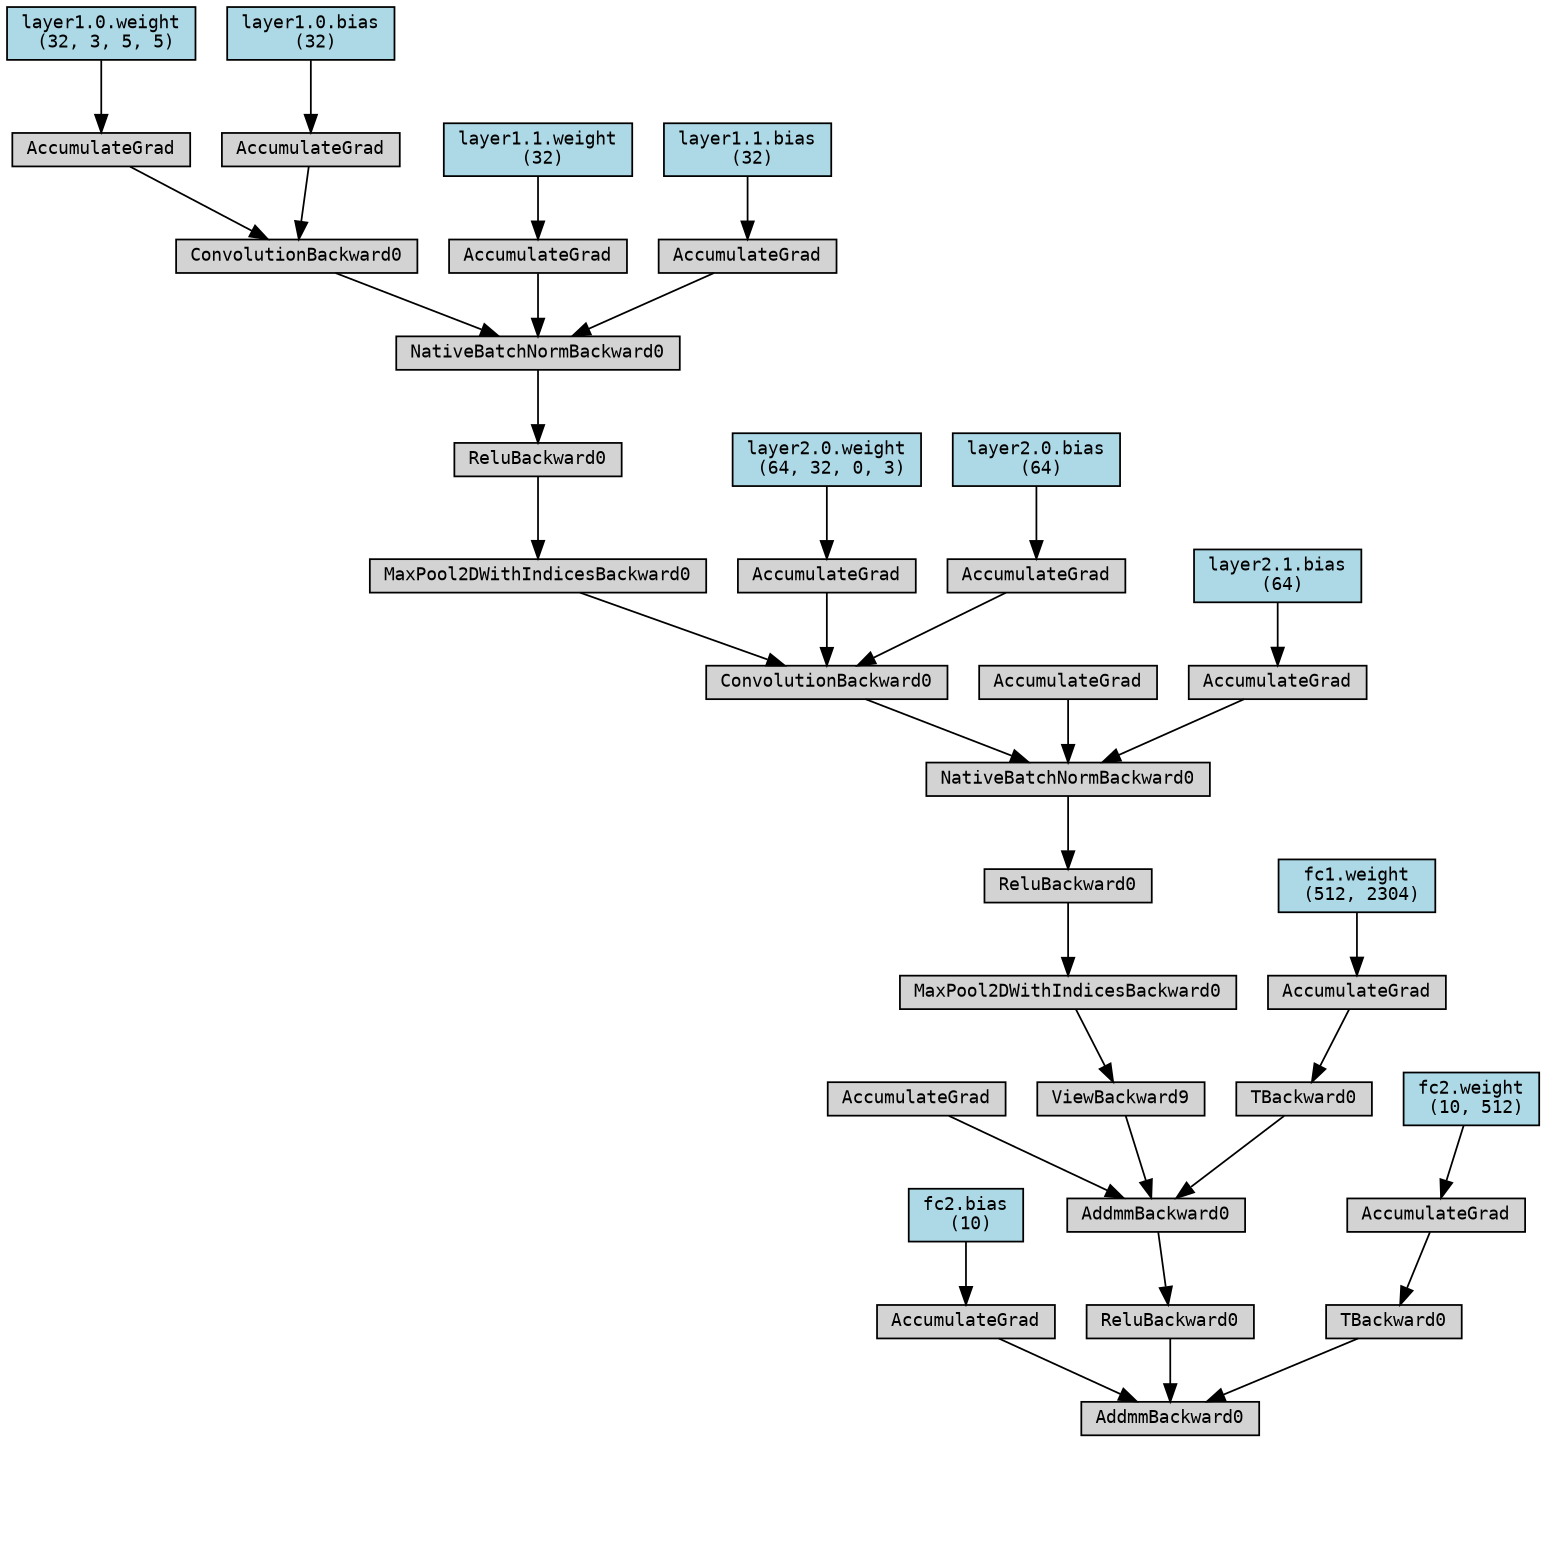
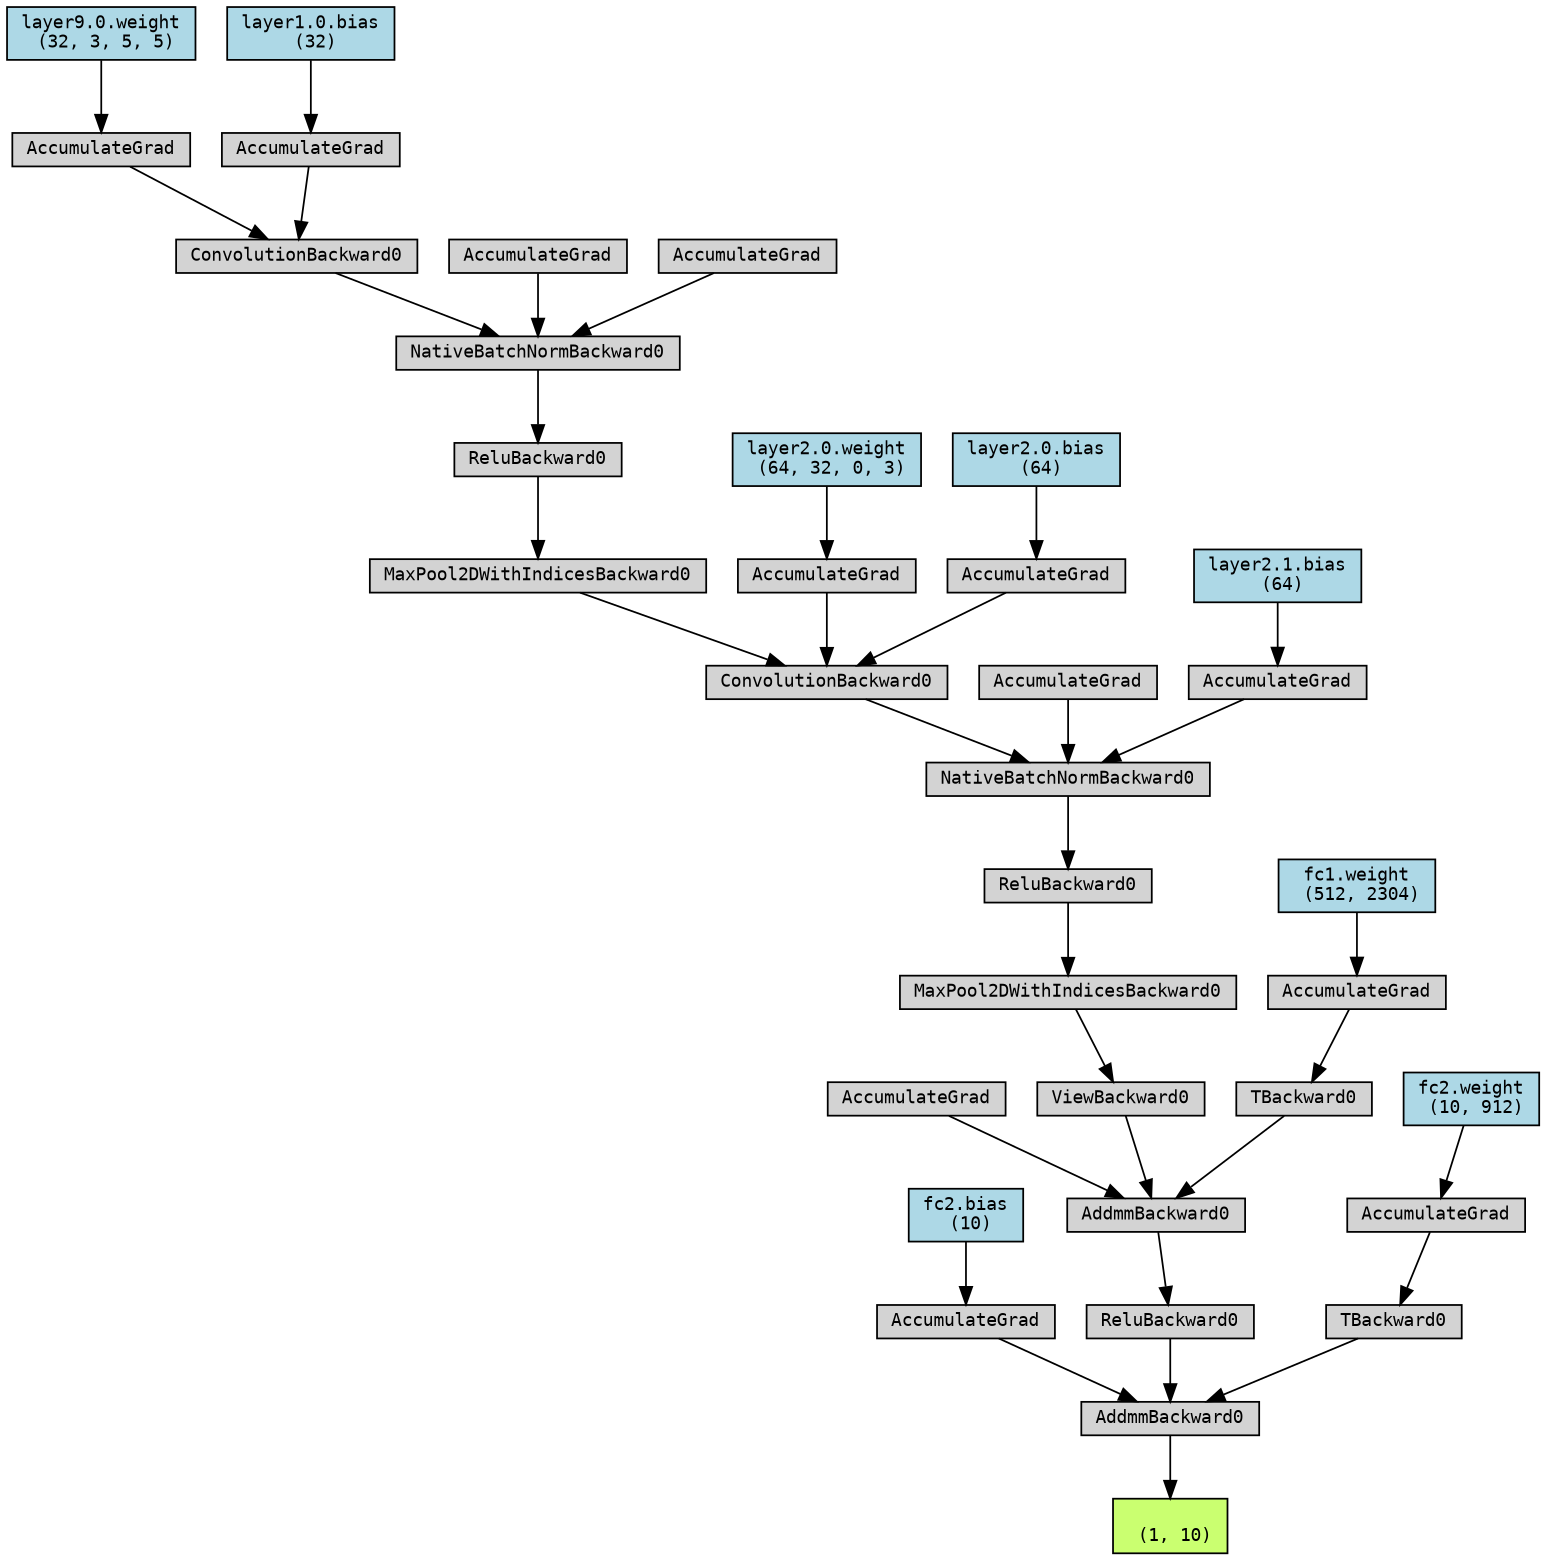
(101, 33) -> (101, 33)
(538, 150) -> none
(748, 150) -> none
(1121, 1099) -> (1121, 1099)
(1471, 1099) -> (1471, 1099)
none -> (1170, 1526)
